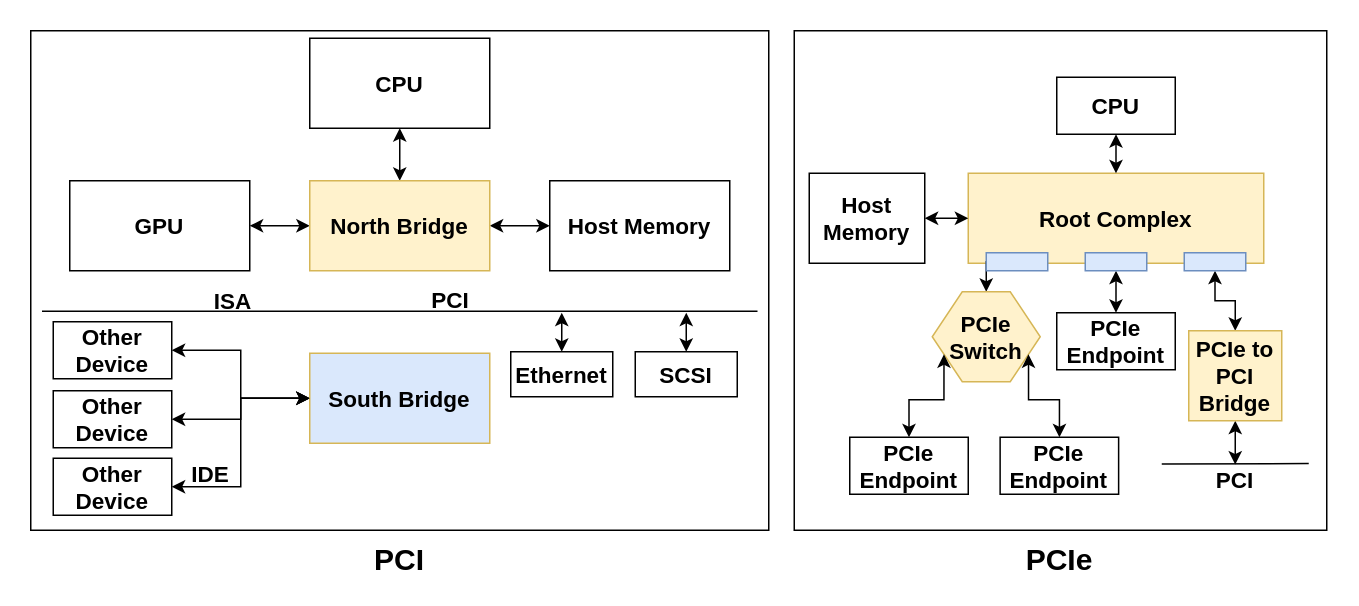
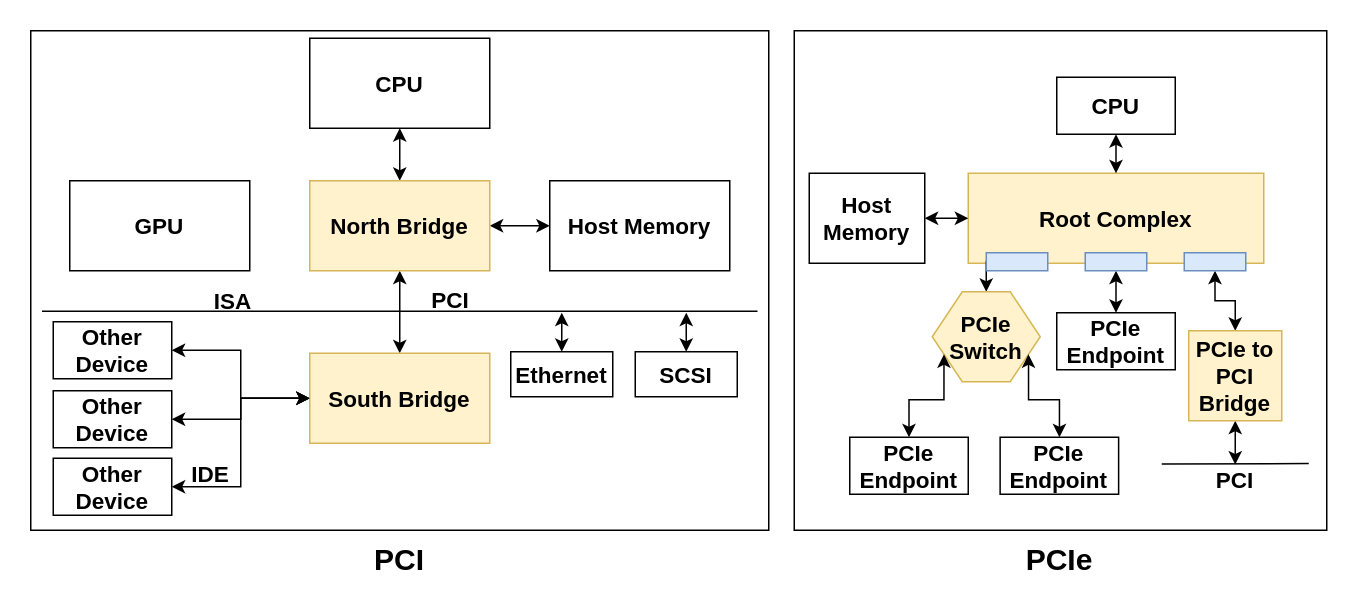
(280, 226) -> (400, 309)
(400, 398) -> (400, 398)
